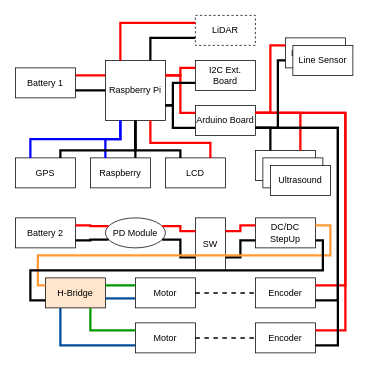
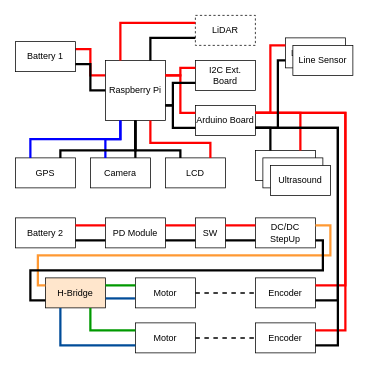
(45, 83) -> (45, 57)
(120, 173) -> (120, 173)
(135, 233) -> (135, 233)
(210, 244) -> (210, 233)
